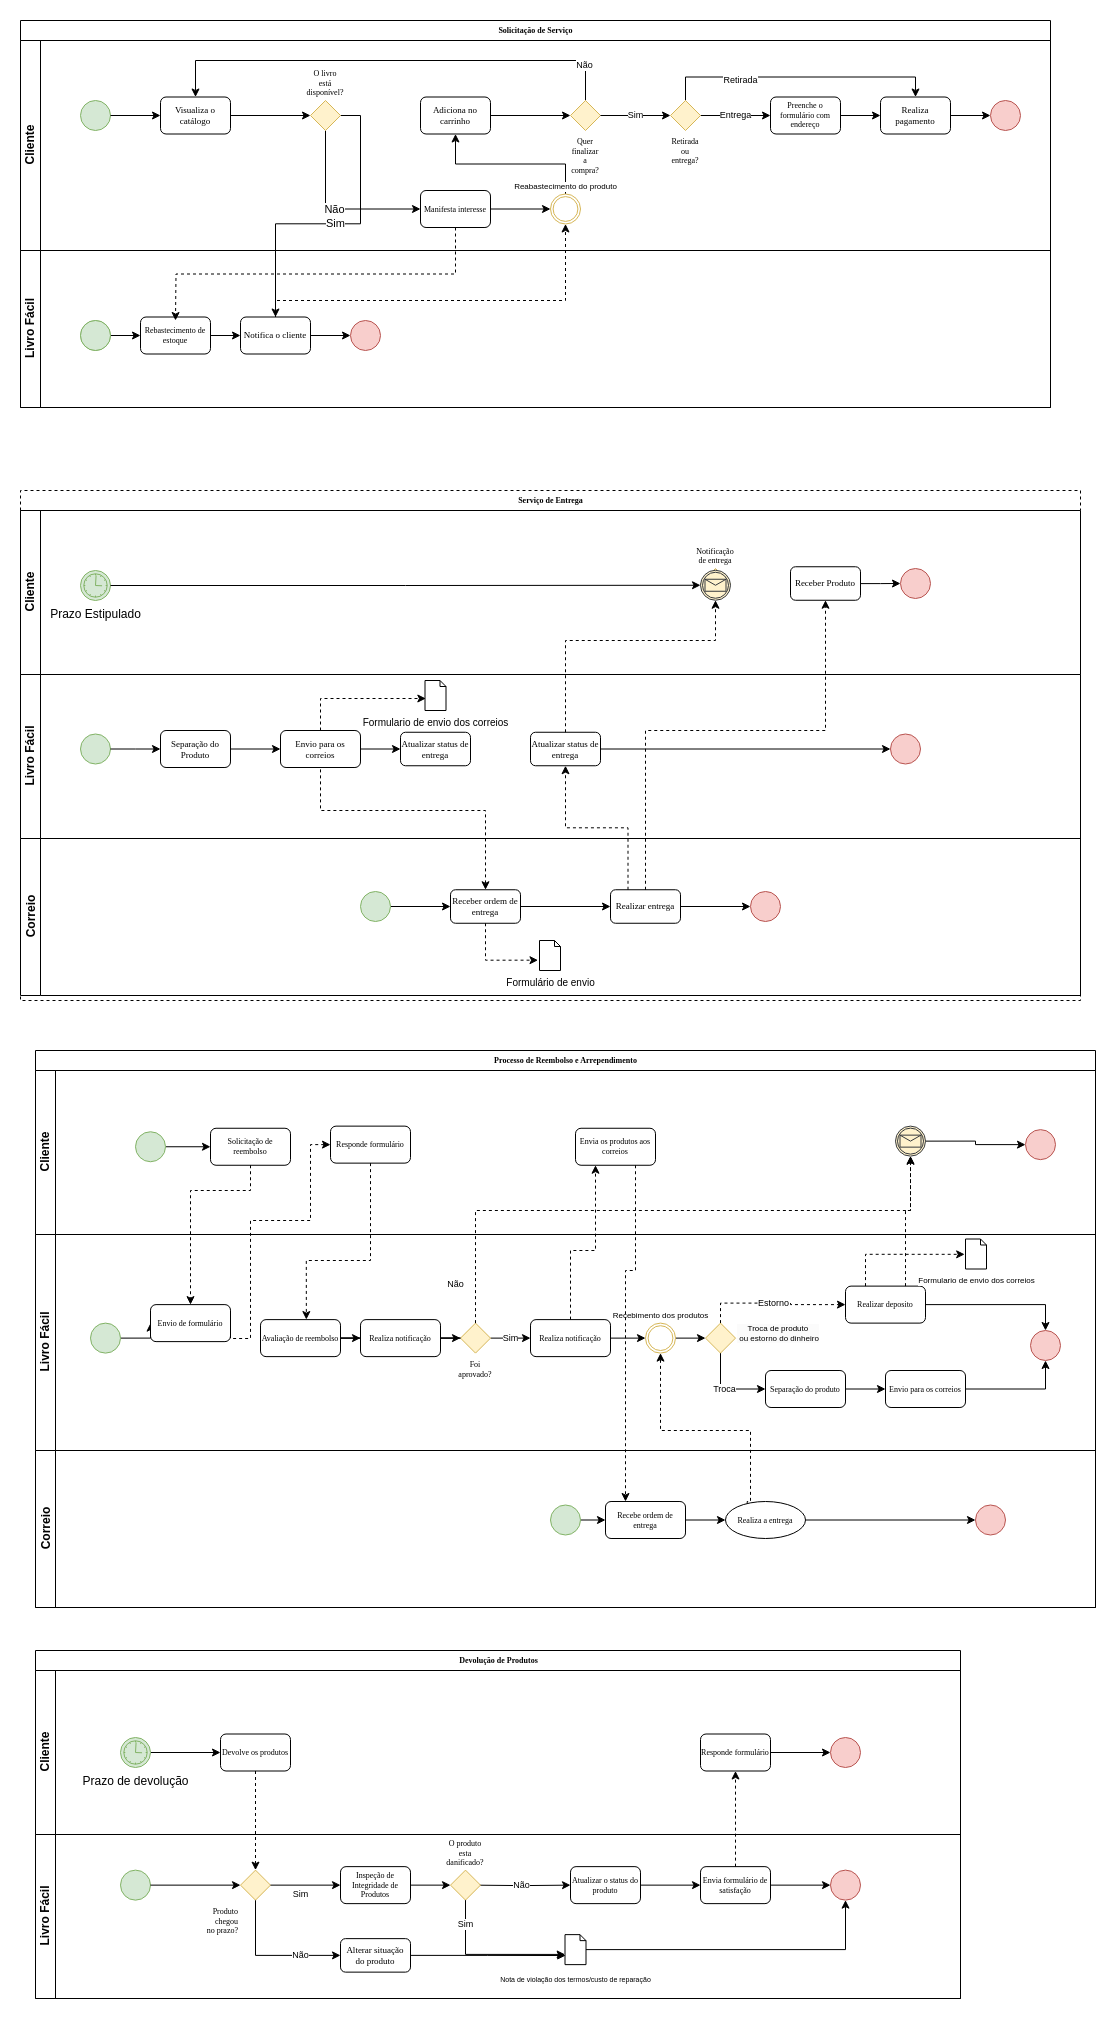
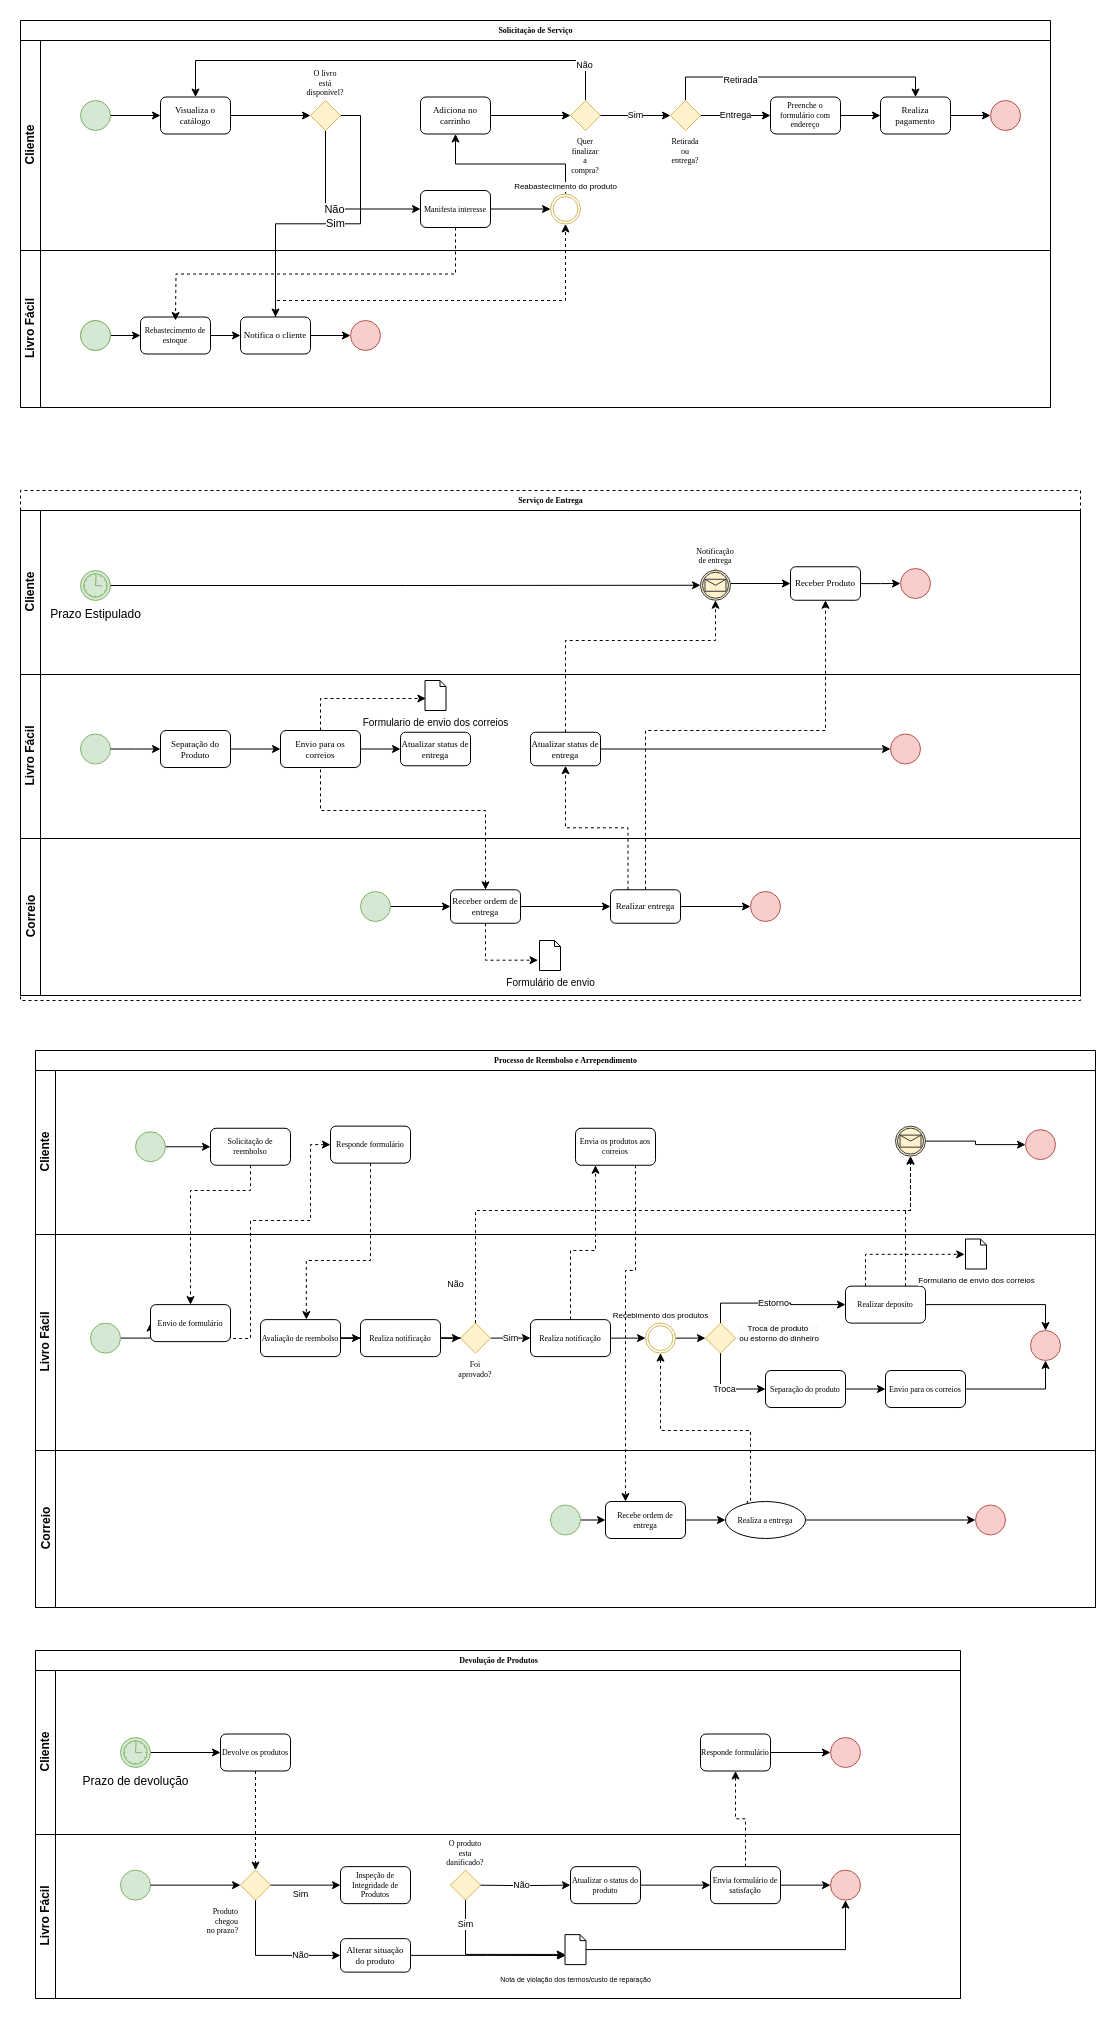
none -> (757, 584)
(729, 1303) -> (729, 1303)
(427, 1885) -> none
(736, 1885) -> (746, 1885)
